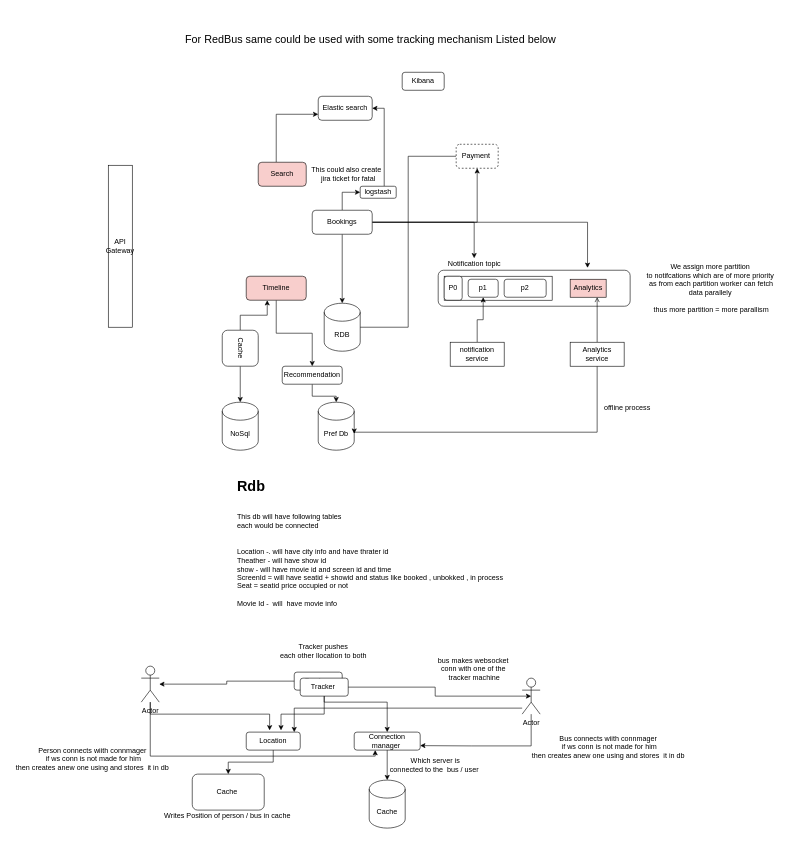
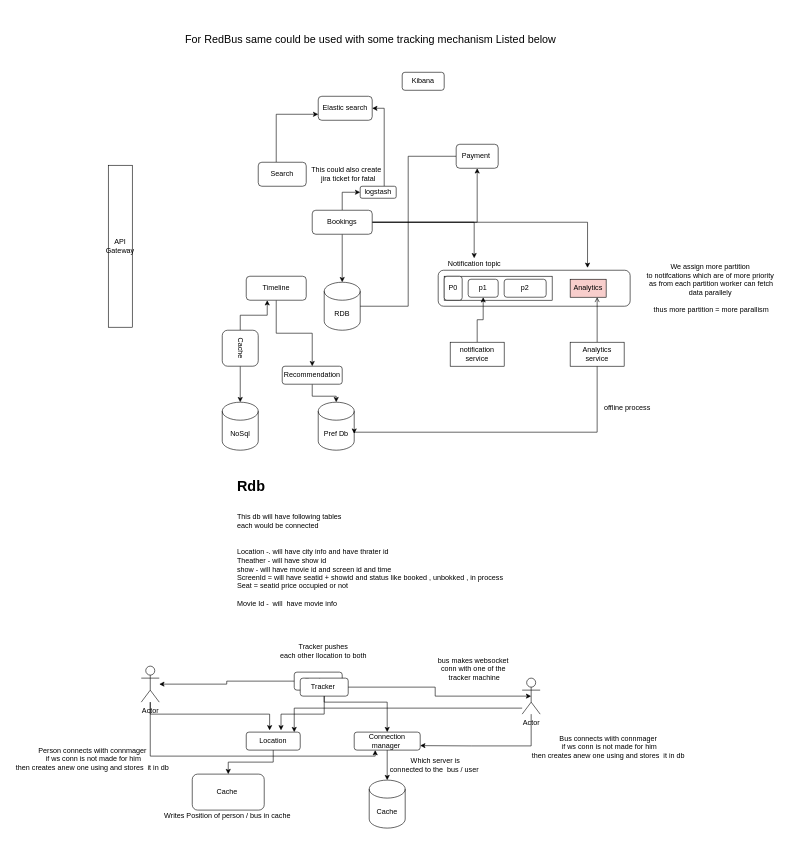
(477, 156) -> (477, 156)
(282, 174) -> (282, 174)
(276, 288) -> (276, 288)
(342, 327) -> (342, 306)
